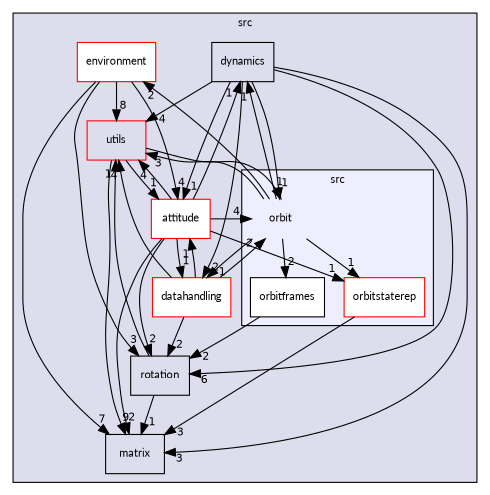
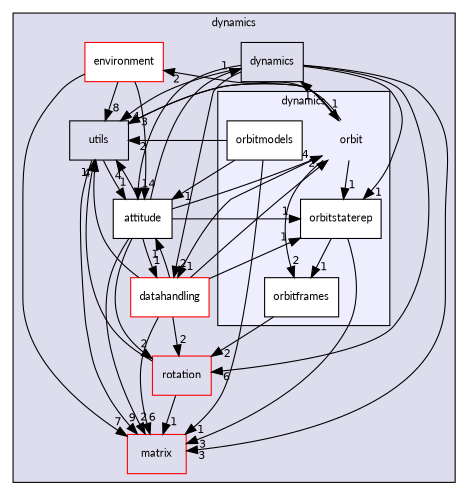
(245, 23) -> (234, 23)
(270, 134) -> (398, 103)
(117, 140) -> (99, 140)
none -> (265, 140)
(83, 217) -> none
(181, 219) -> (143, 219)
none -> (324, 253)
none -> (244, 263)
(384, 297) -> (341, 219)
none -> (141, 369)
(160, 376) -> (182, 376)
(135, 454) -> (157, 454)
